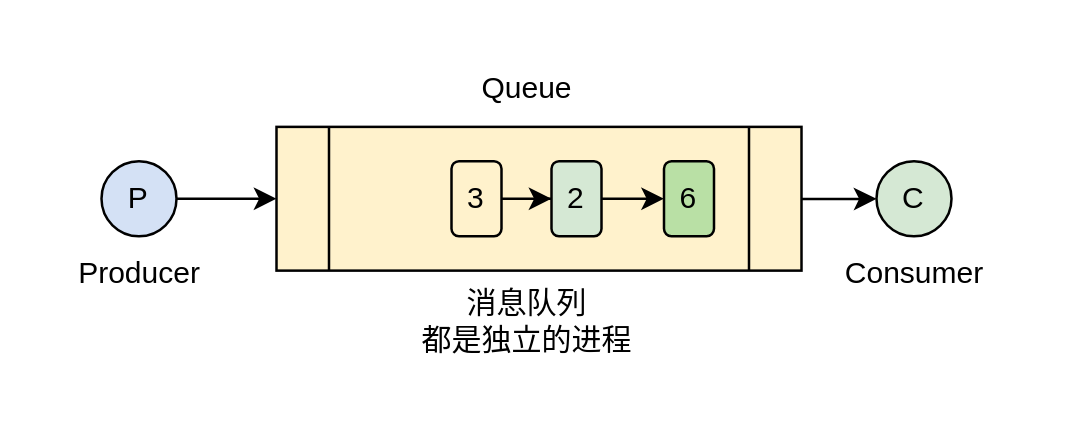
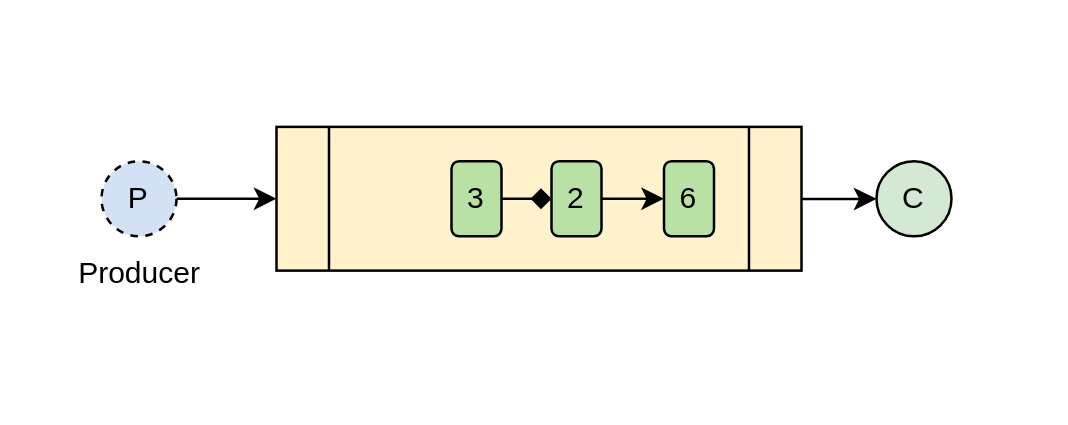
(526, 89) -> none
(139, 199) -> (139, 199)
(476, 199) -> (476, 199)
(551, 199) -> (551, 199)
(576, 199) -> (576, 199)
(914, 274) -> none
(526, 321) -> none
